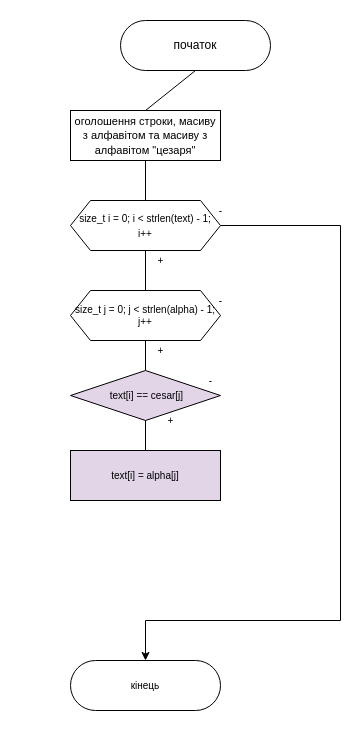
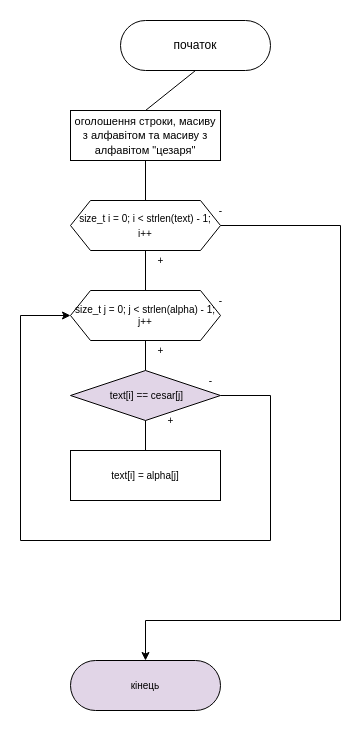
(146, 476) -> (146, 476)
none -> (110, 541)
(146, 686) -> (146, 686)
